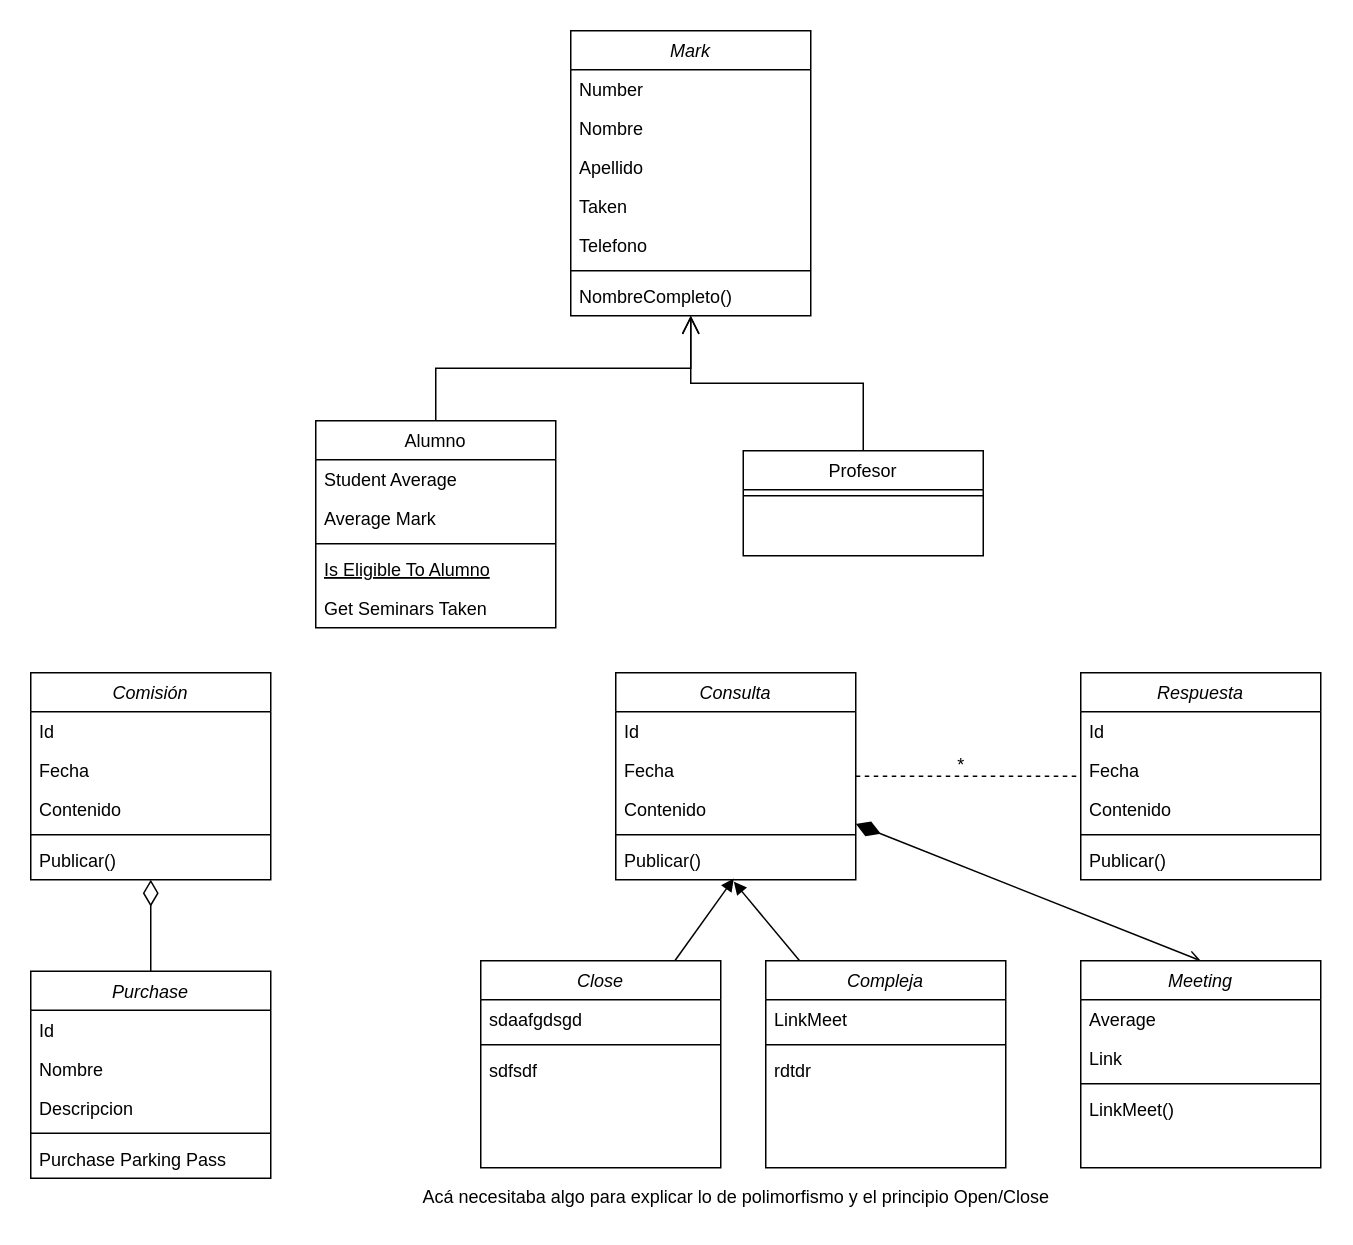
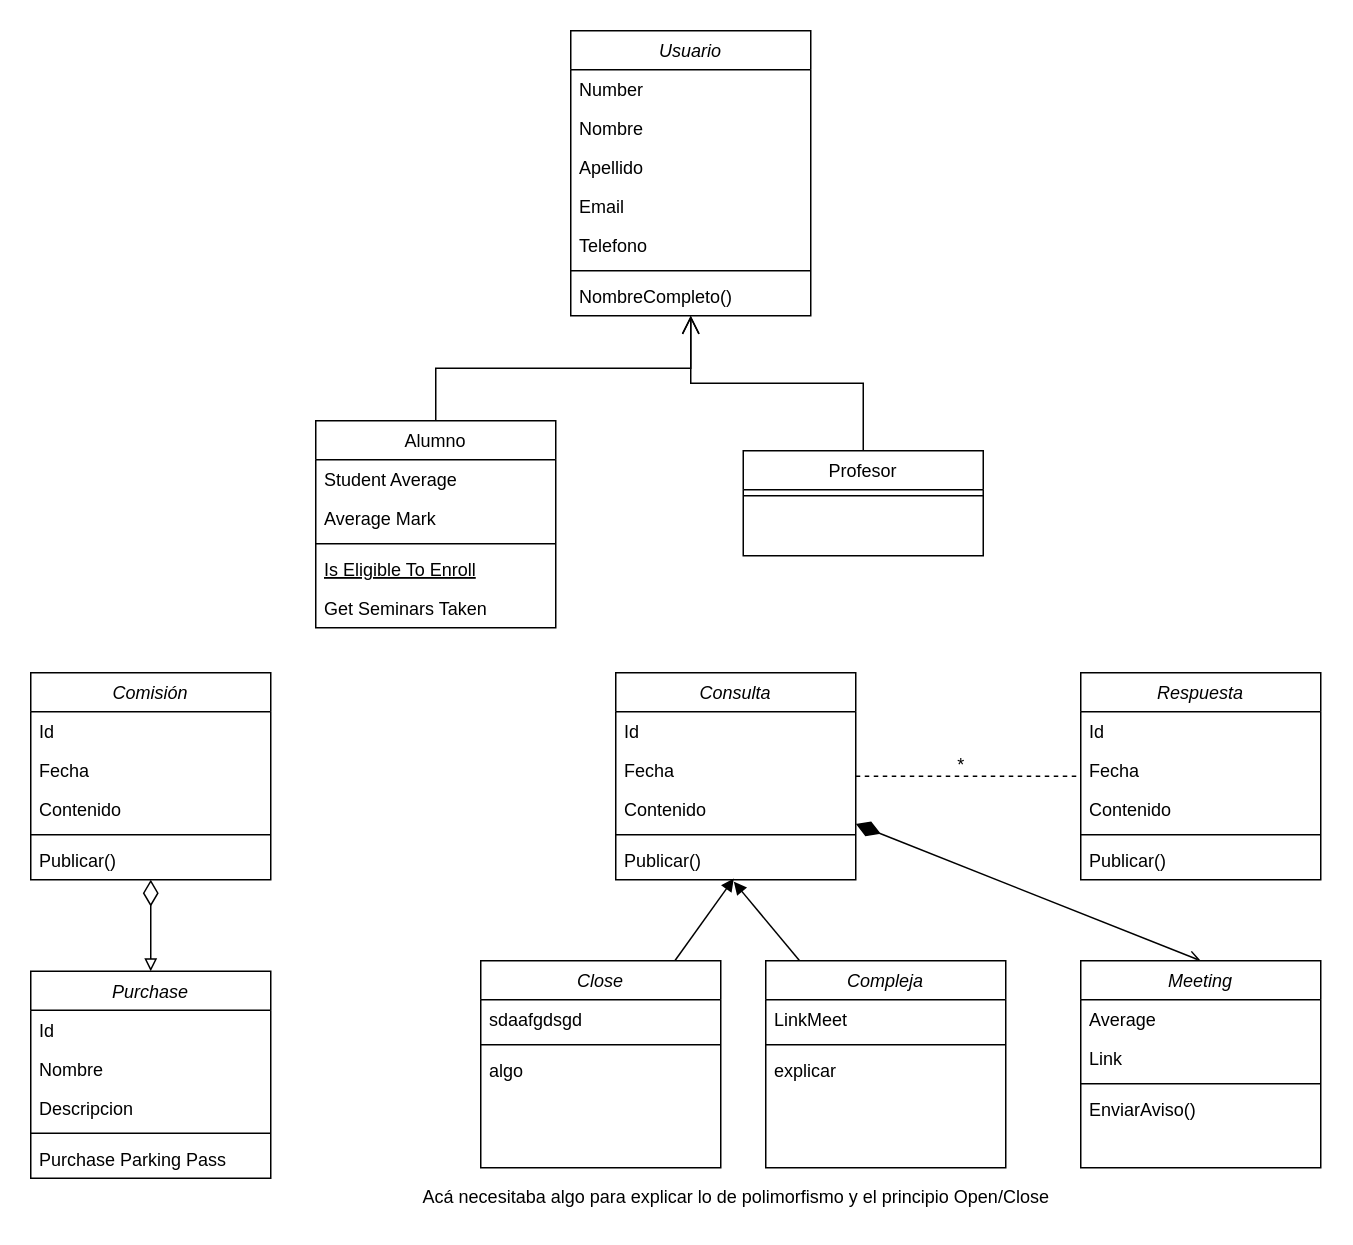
(690, 51) -> (690, 51)
(604, 207) -> (600, 207)
(411, 570) -> (409, 570)
(151, 963) -> (151, 957)
(519, 1071) -> (507, 1071)
(799, 1071) -> (810, 1071)
(1137, 1110) -> (1150, 1110)
